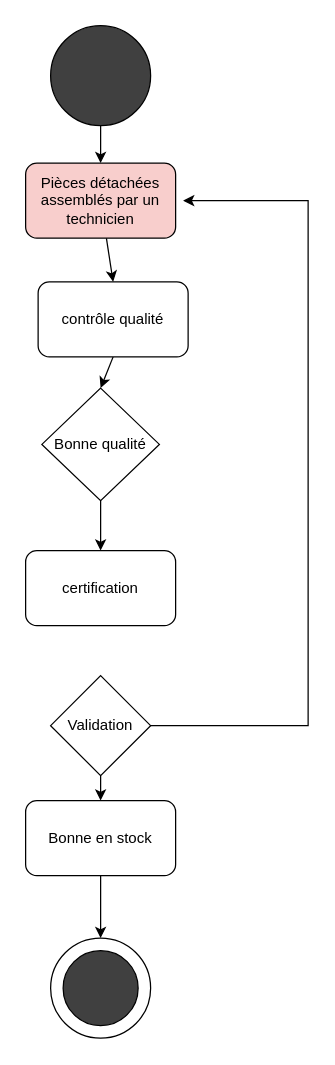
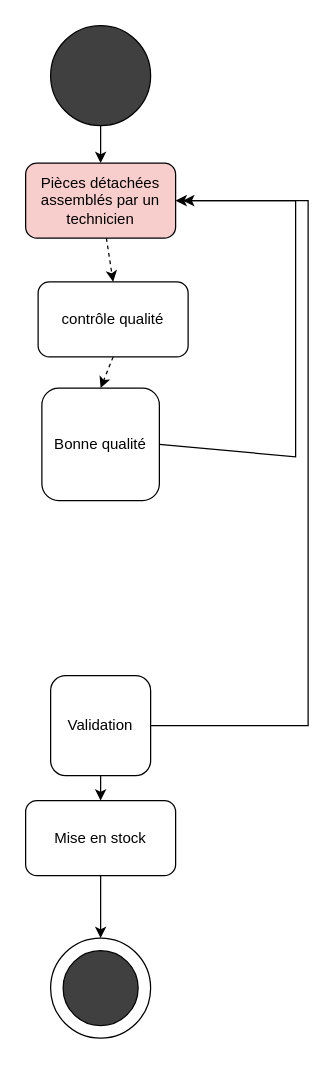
(109, 257) -> (109, 257)
(109, 368) -> (109, 368)
none -> (296, 398)
(101, 444) -> (101, 444)
(101, 522) -> none
(101, 588) -> none
(101, 726) -> (101, 726)
(101, 838) -> (101, 838)
